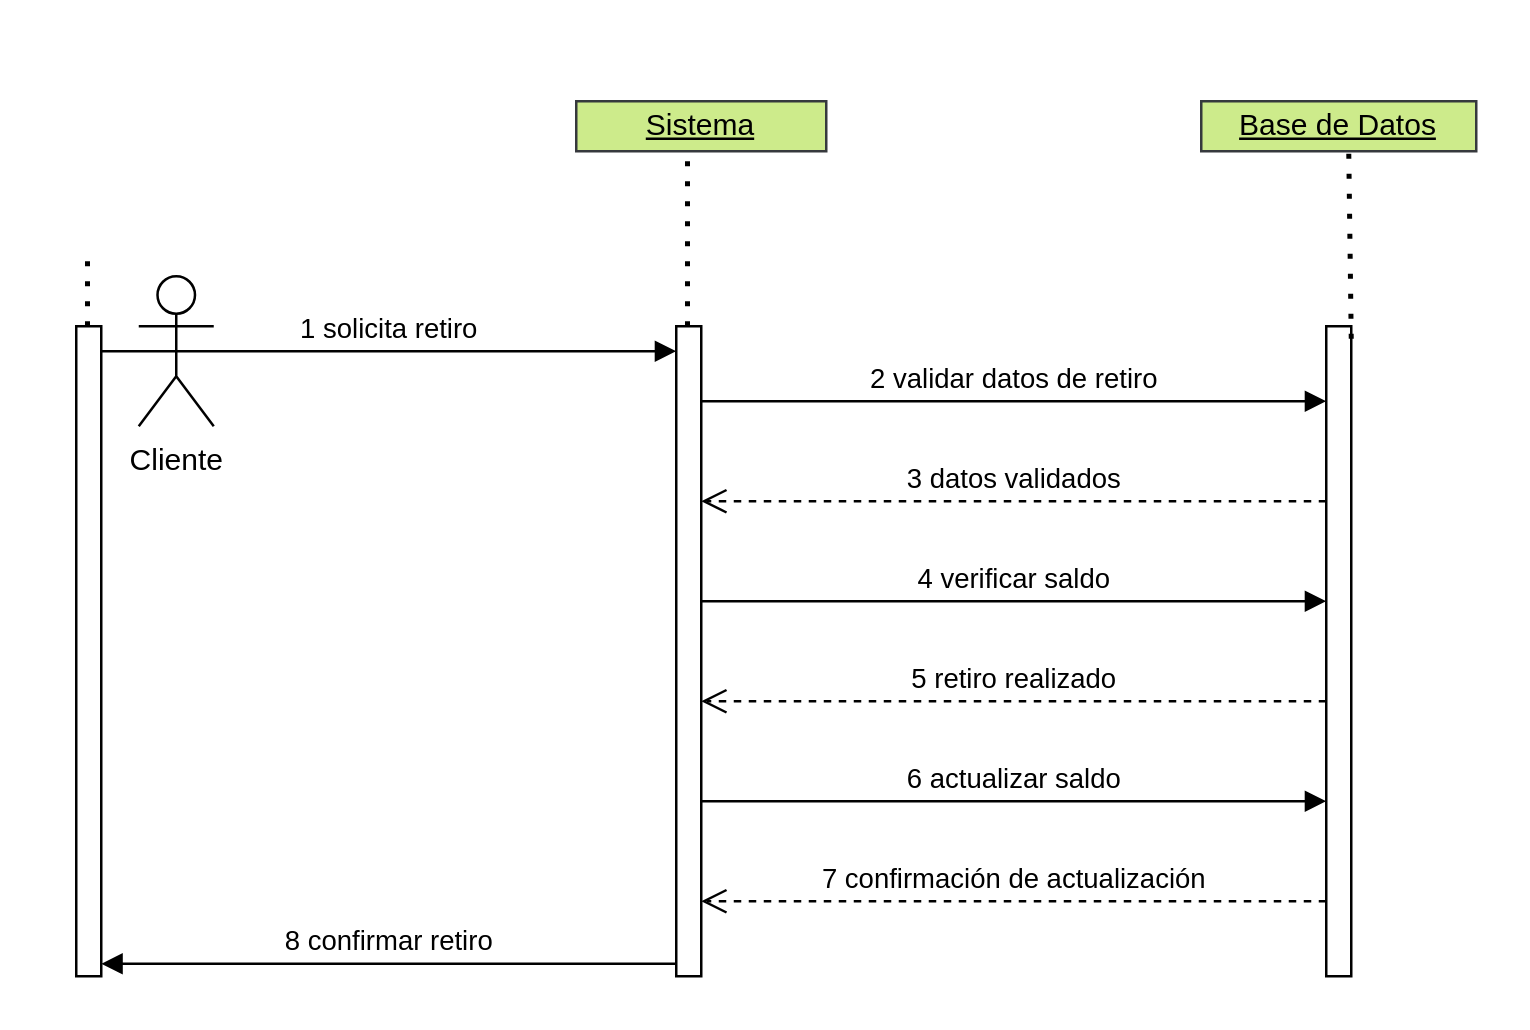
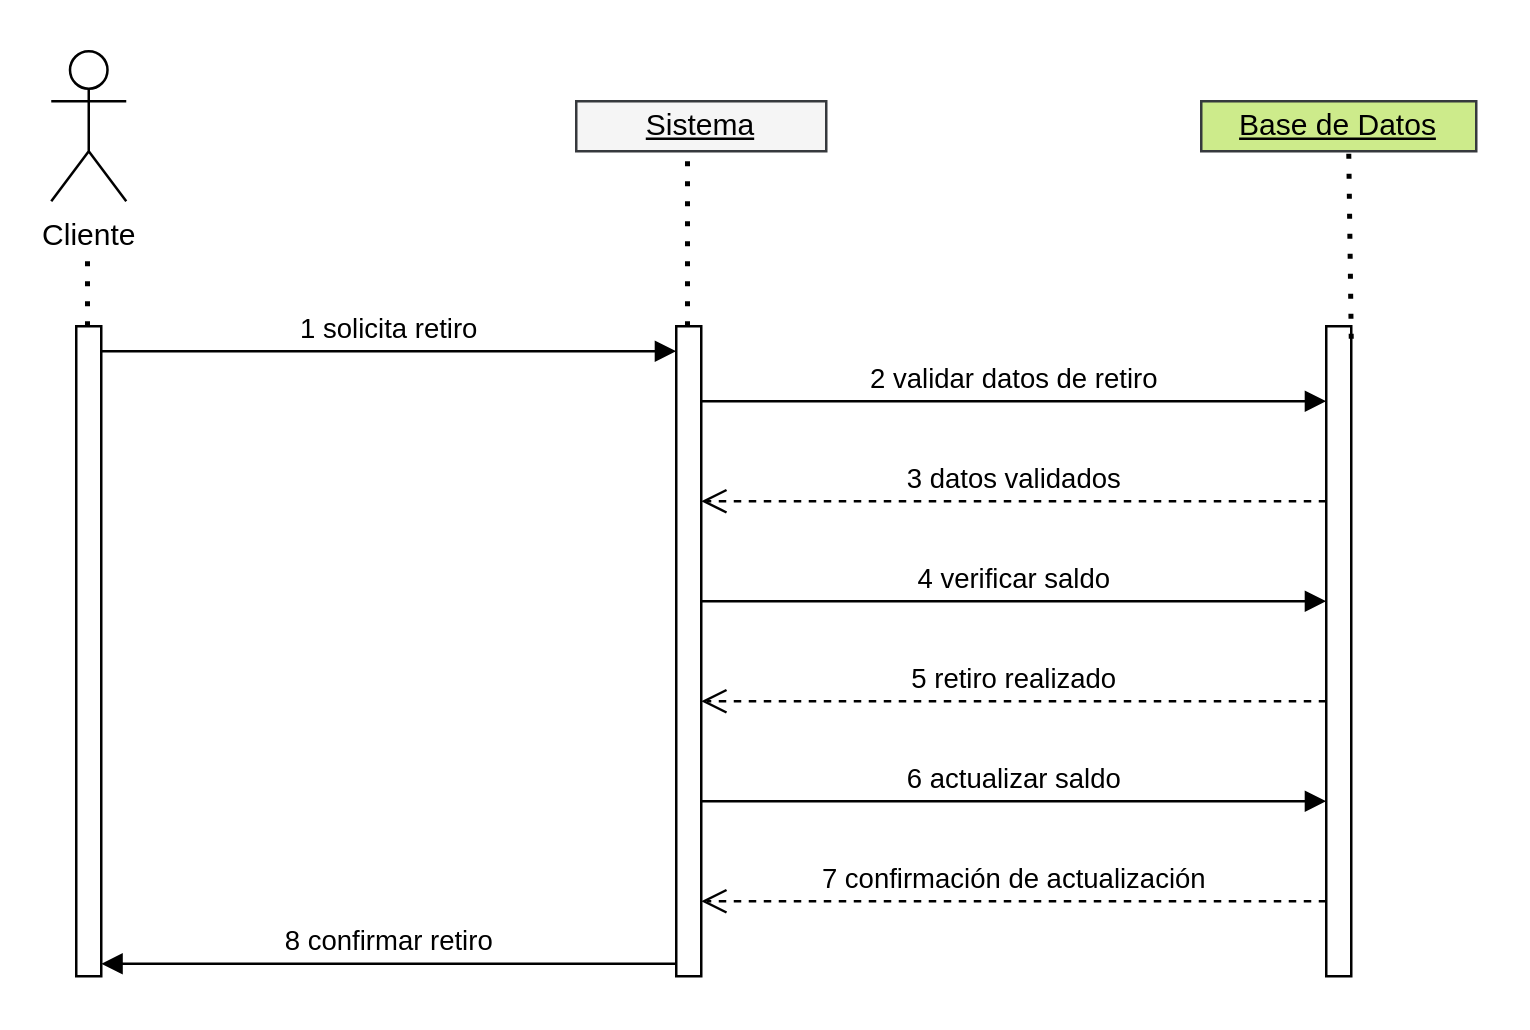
(701, 126) -> (701, 126)
(176, 351) -> (89, 126)
